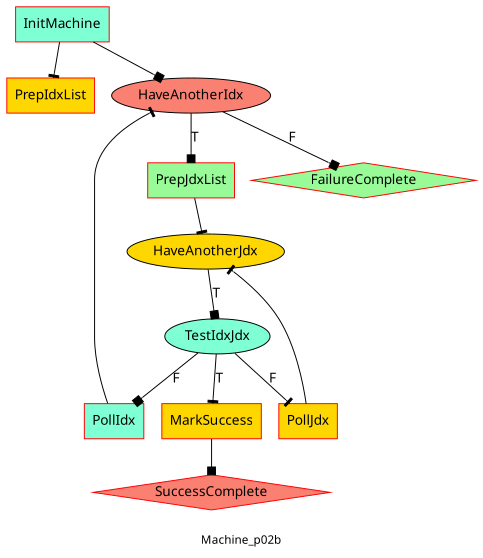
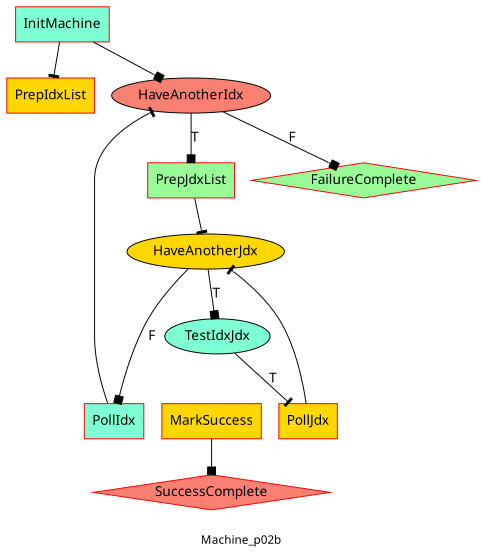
(170, 375) -> (144, 326)
(215, 376) -> none
(273, 379) -> (273, 379)
